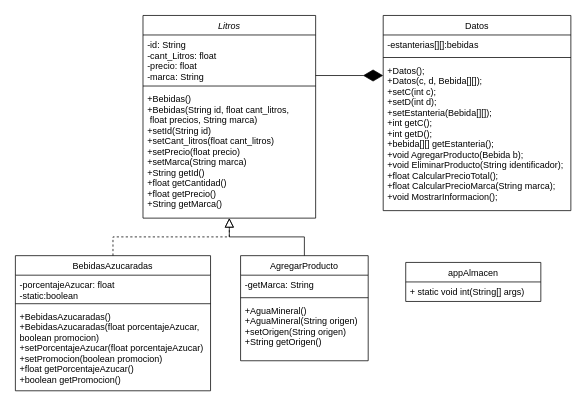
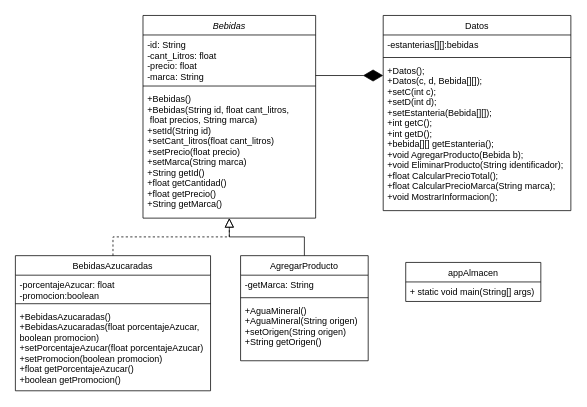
(229, 26) -> (229, 26)
(76, 285) -> (76, 285)
(481, 292) -> (483, 292)
